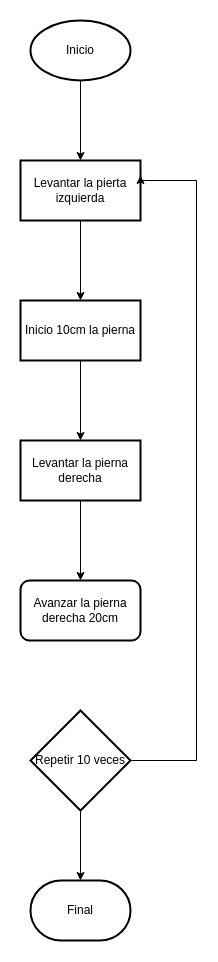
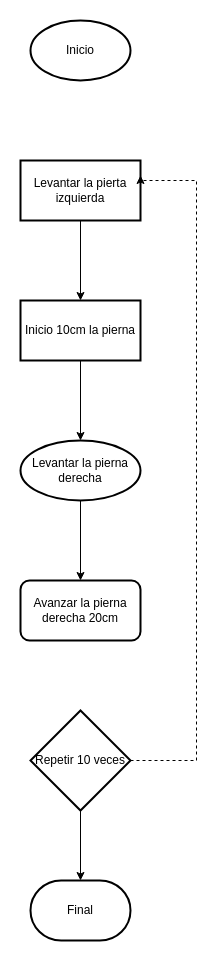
(81, 117) -> none
(81, 471) -> (81, 471)
(197, 476) -> (197, 476)
